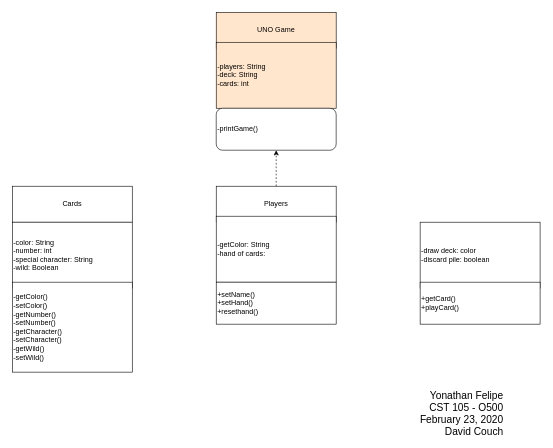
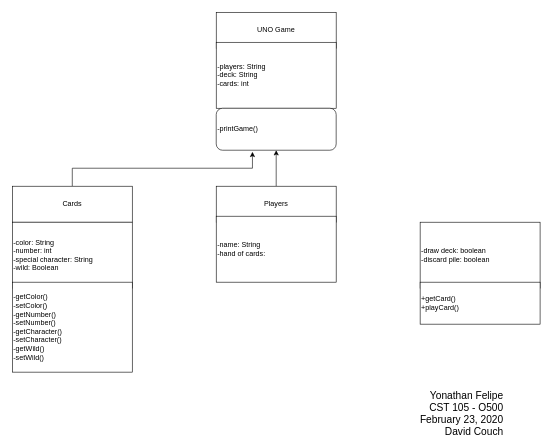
(276, 30) -> (276, 30)
(276, 75) -> (276, 75)
none -> (253, 164)
(276, 170) -> (276, 170)
(248, 249) -> (245, 249)
(459, 255) -> (459, 255)
(276, 303) -> none
